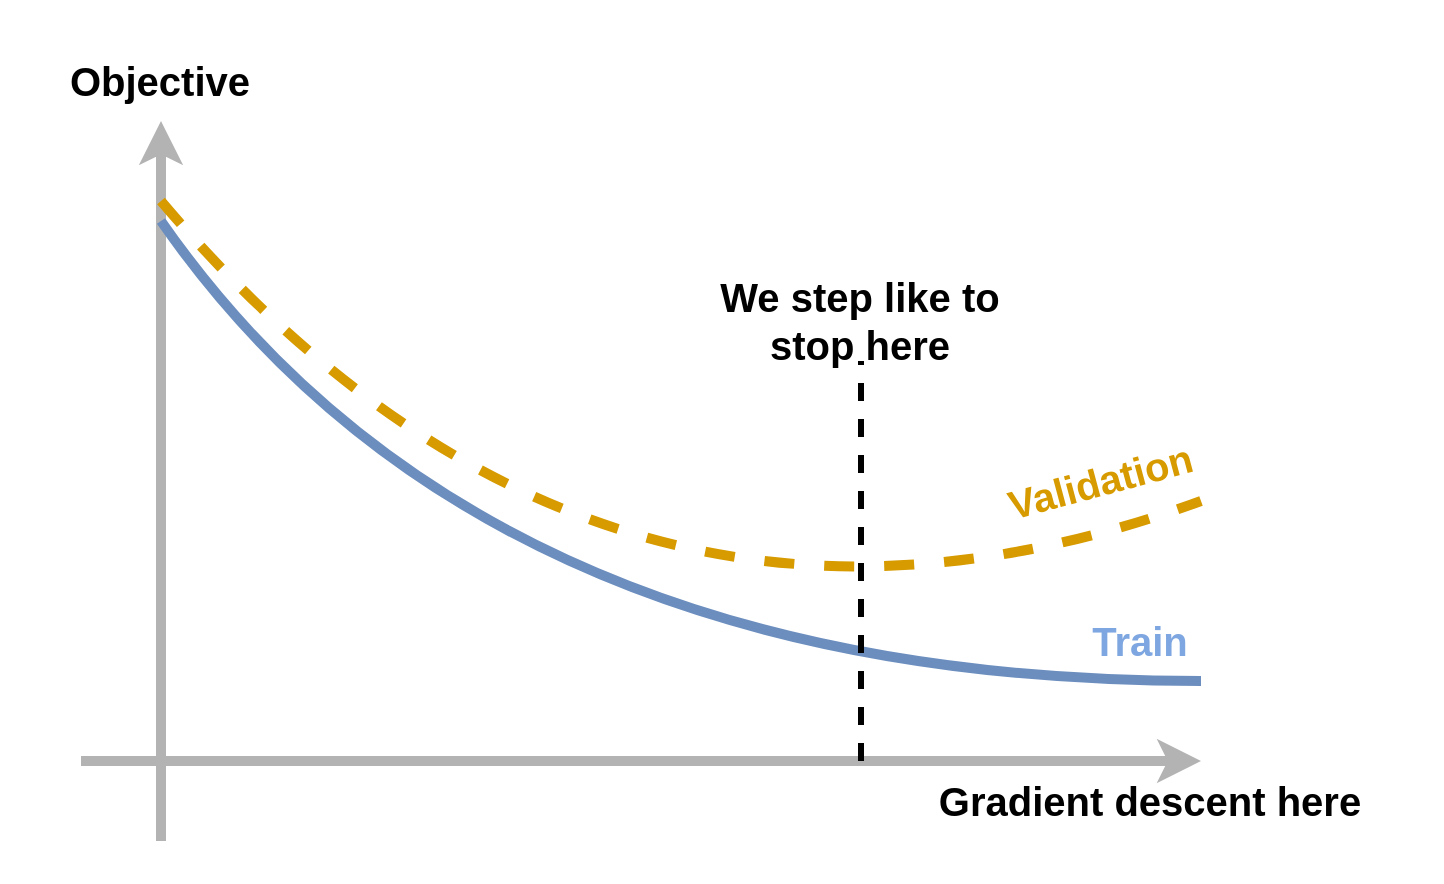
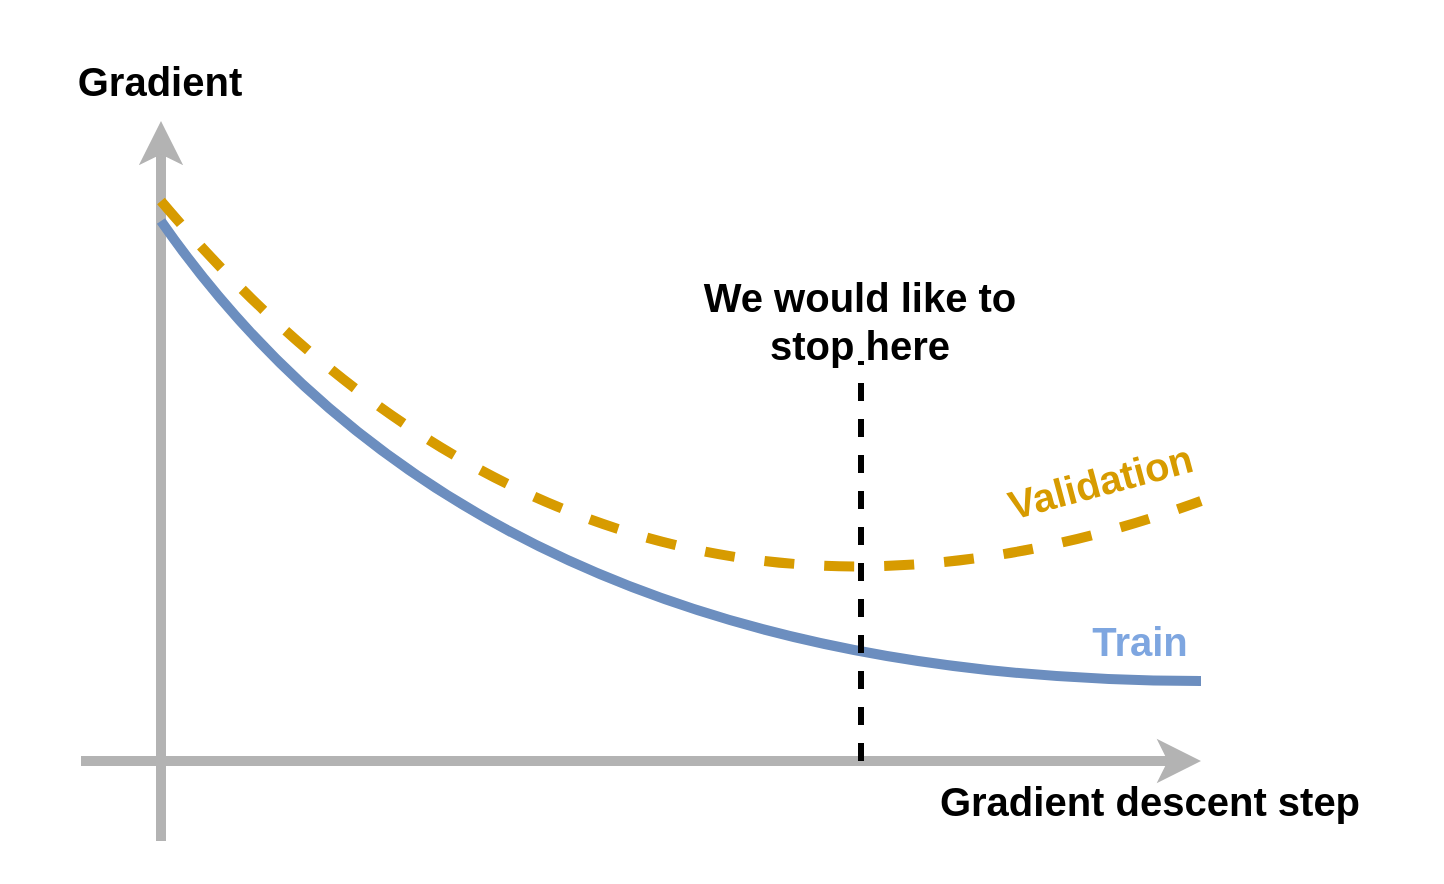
(161, 81) -> (161, 81)
(861, 321) -> (861, 321)
(1151, 801) -> (1151, 801)
